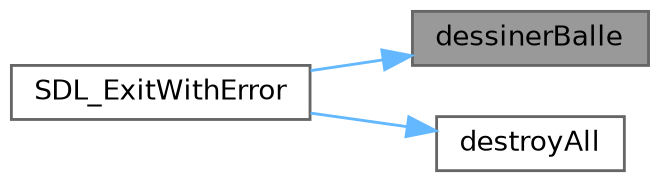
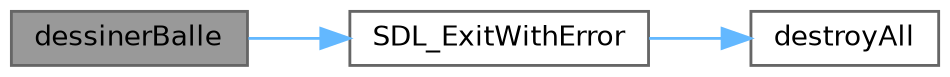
(347, 65) -> (285, 38)
